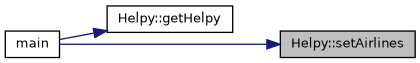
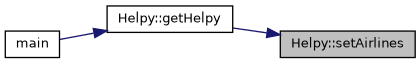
(163, 44) -> (250, 30)
